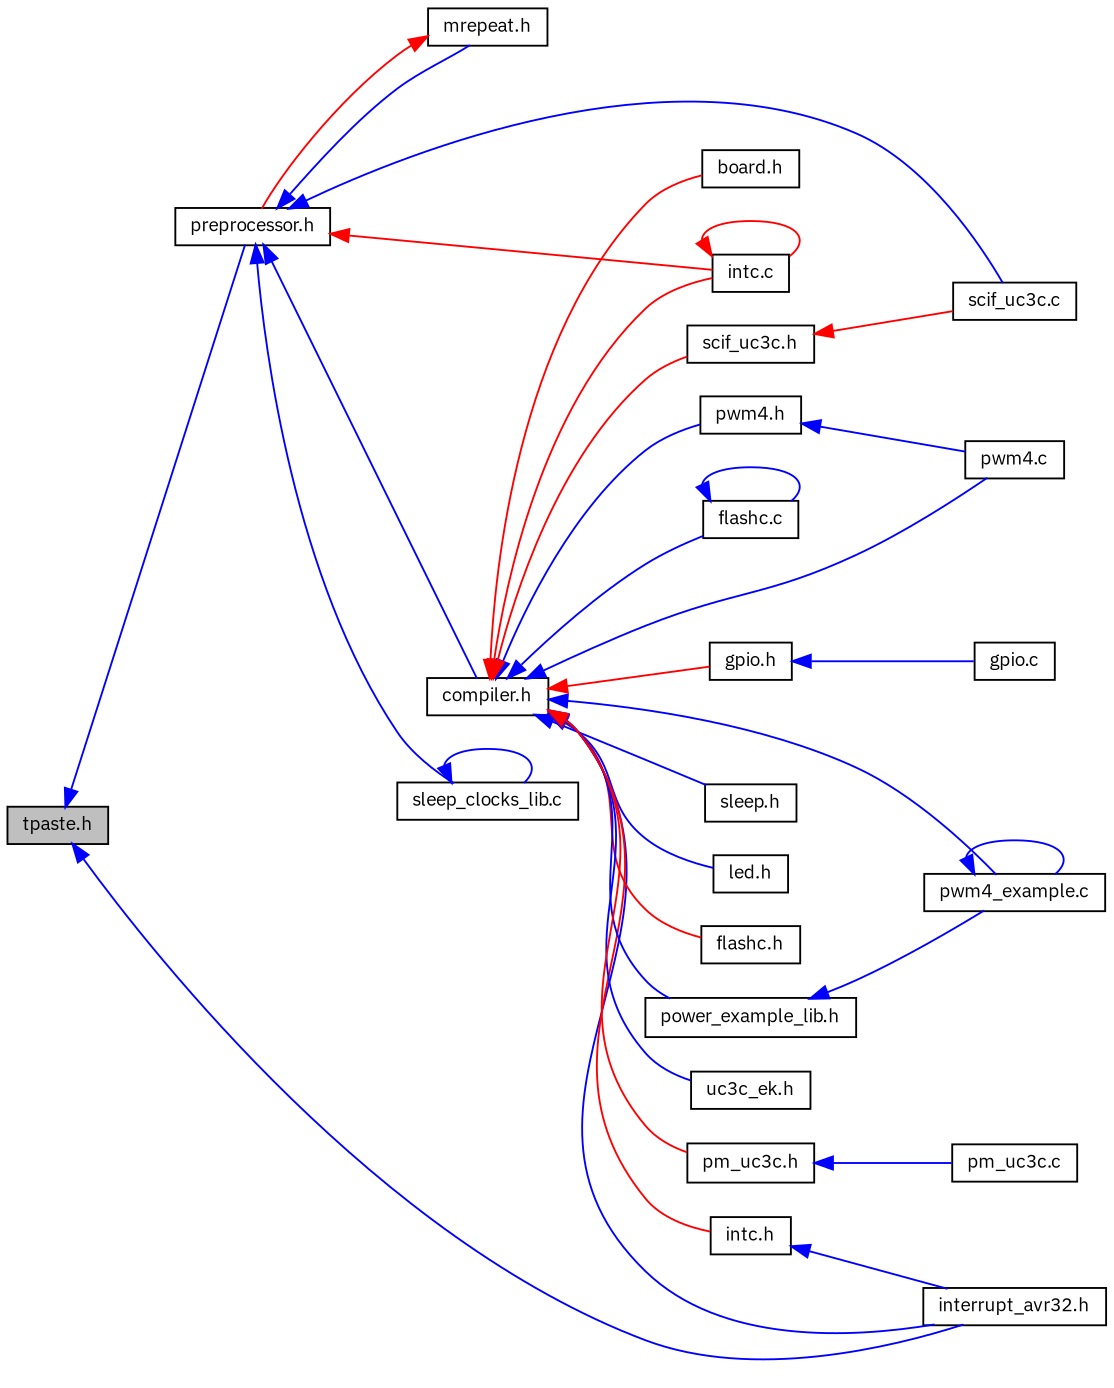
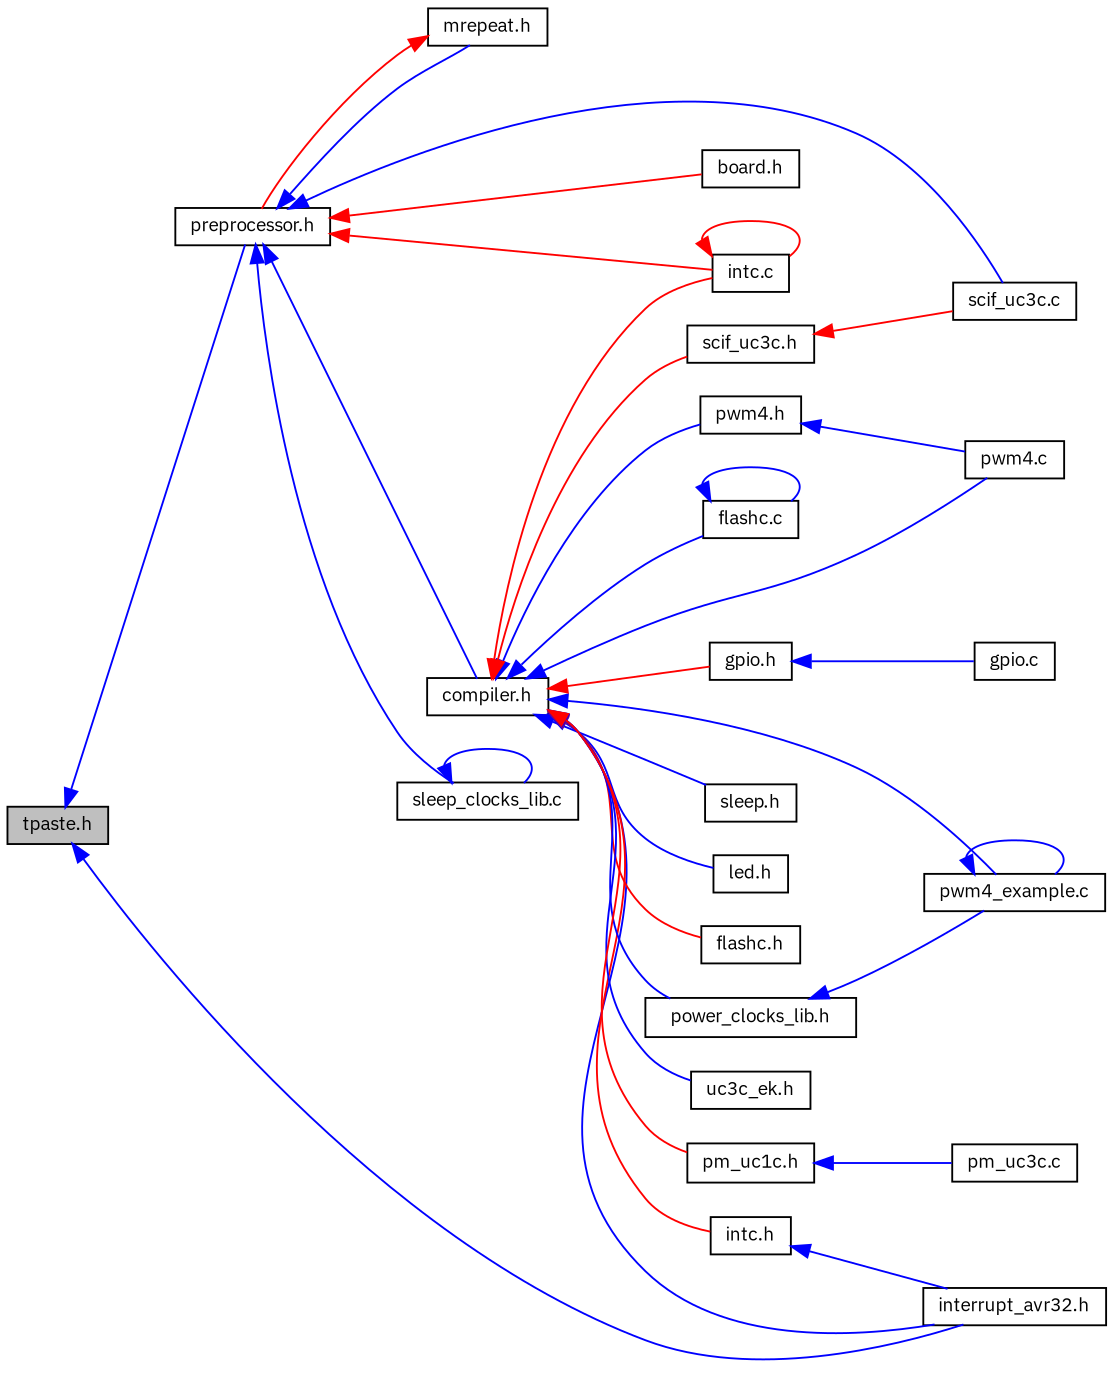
(540, 387) -> (525, 195)
(751, 1018) -> (751, 1018)
(751, 1163) -> (751, 1163)
